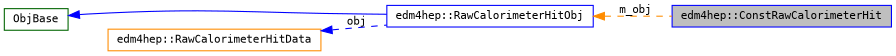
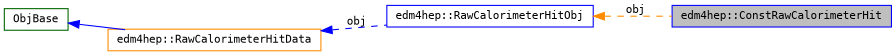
(633, 10) -> (633, 10)
(233, 11) -> (102, 27)
